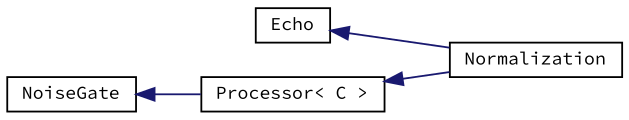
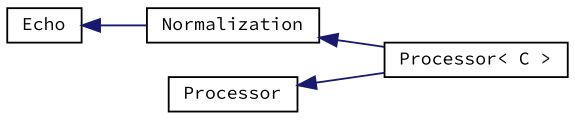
(426, 75) -> (361, 44)
(72, 94) -> (233, 94)
